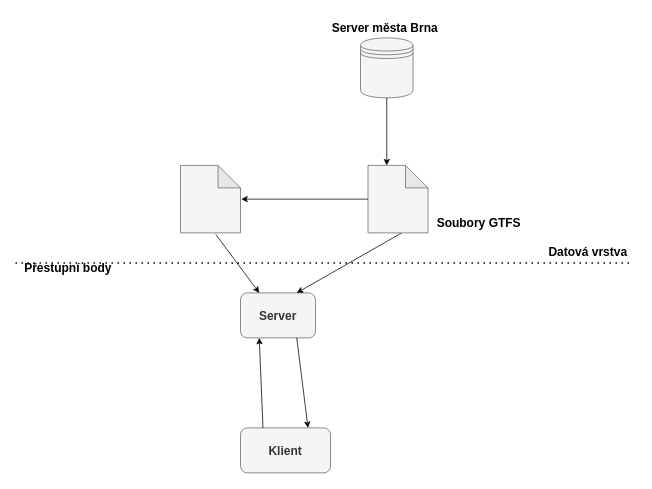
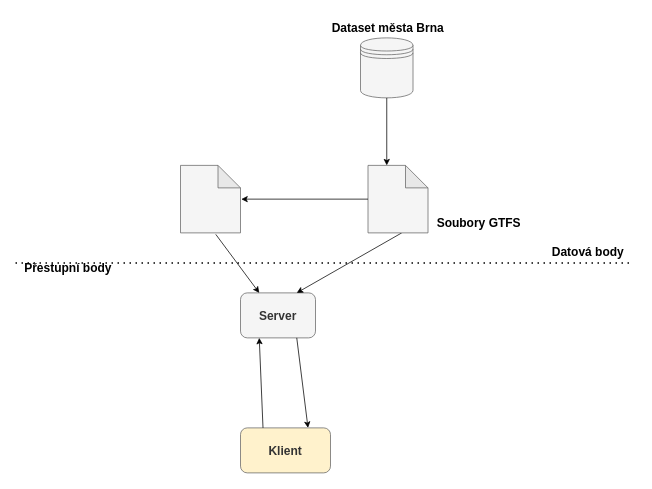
(372, 26) -> (375, 26)
(588, 252) -> (588, 252)
(285, 450) -> (285, 450)
